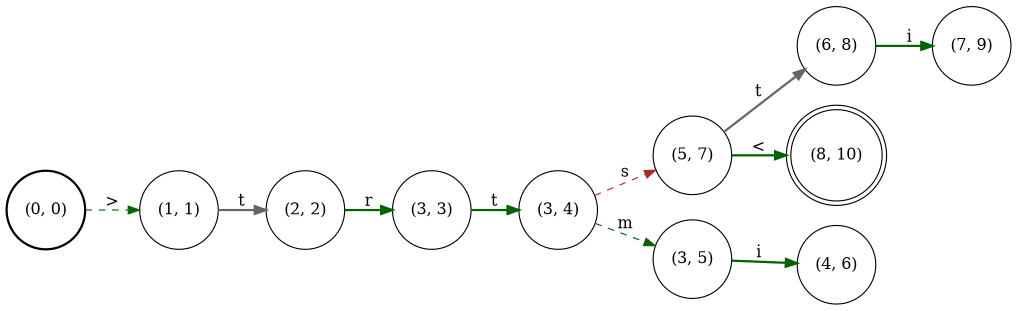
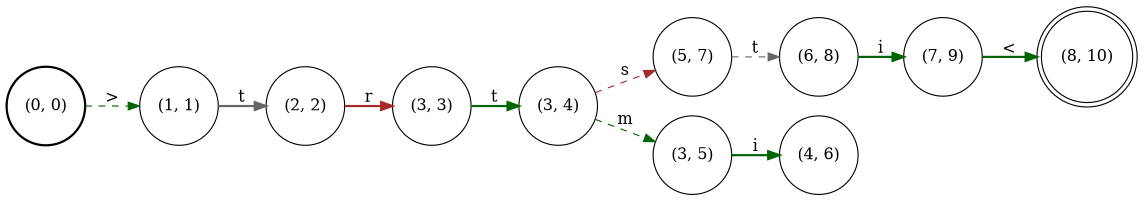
(760, 104) -> (750, 57)
(753, 155) -> (1004, 57)
(363, 210) -> (363, 106)
